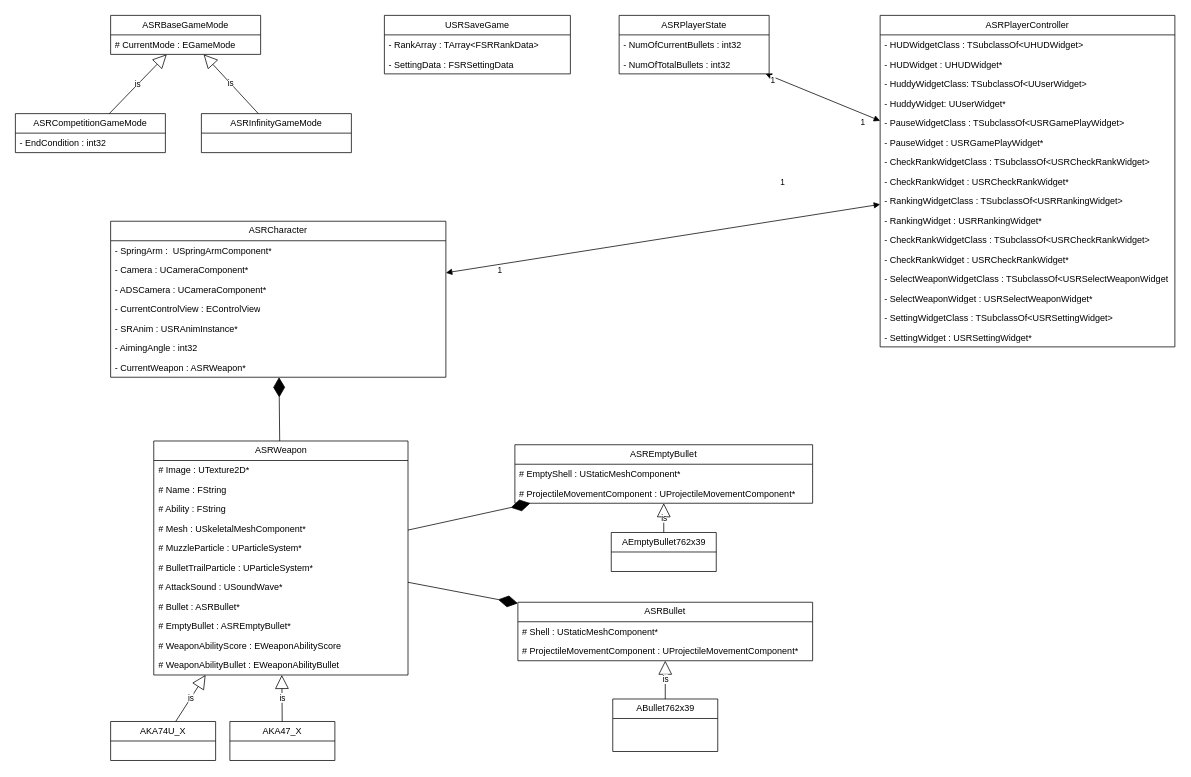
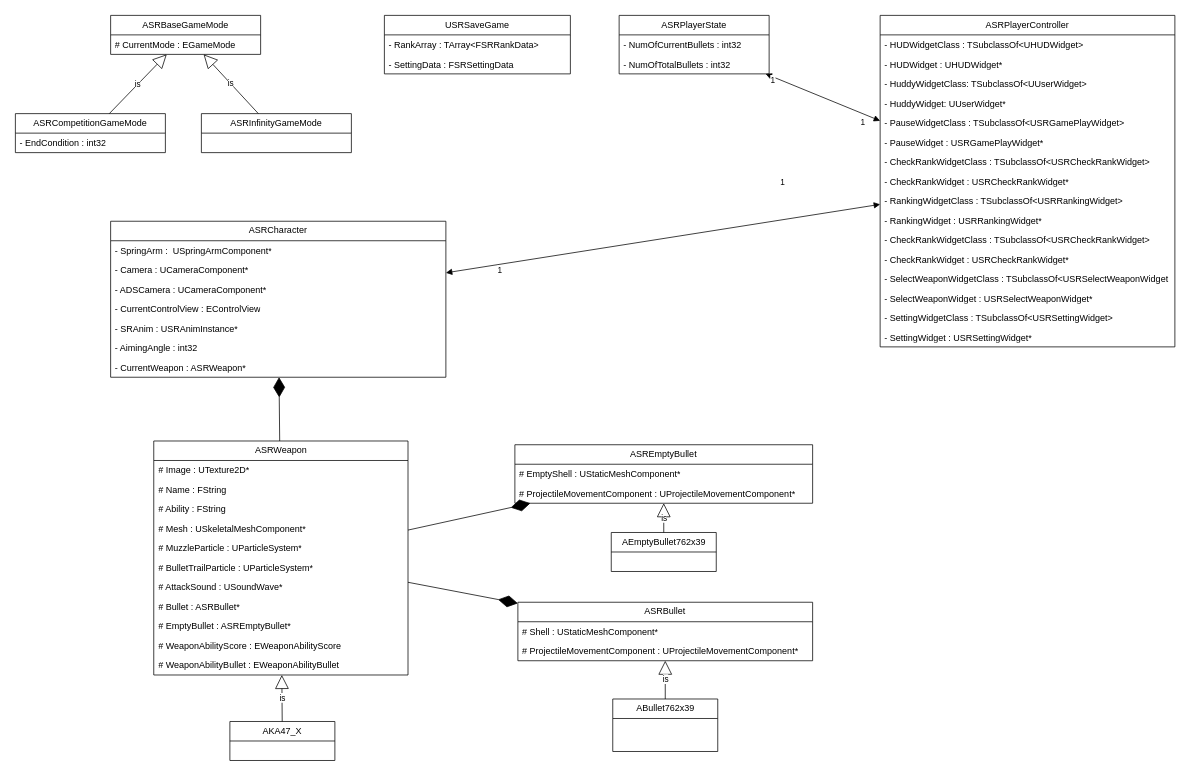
(188, 703) -> none
(163, 741) -> none
